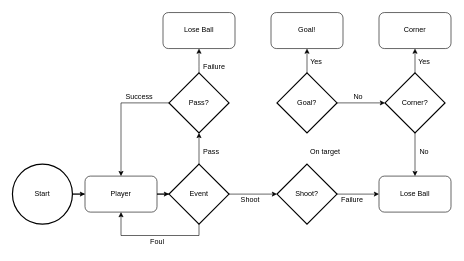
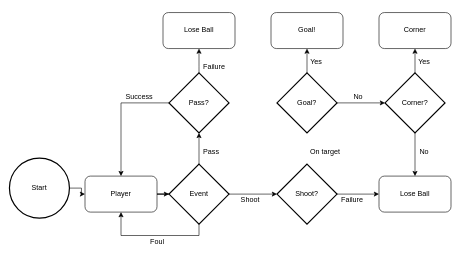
(42, 194) -> (39, 188)
